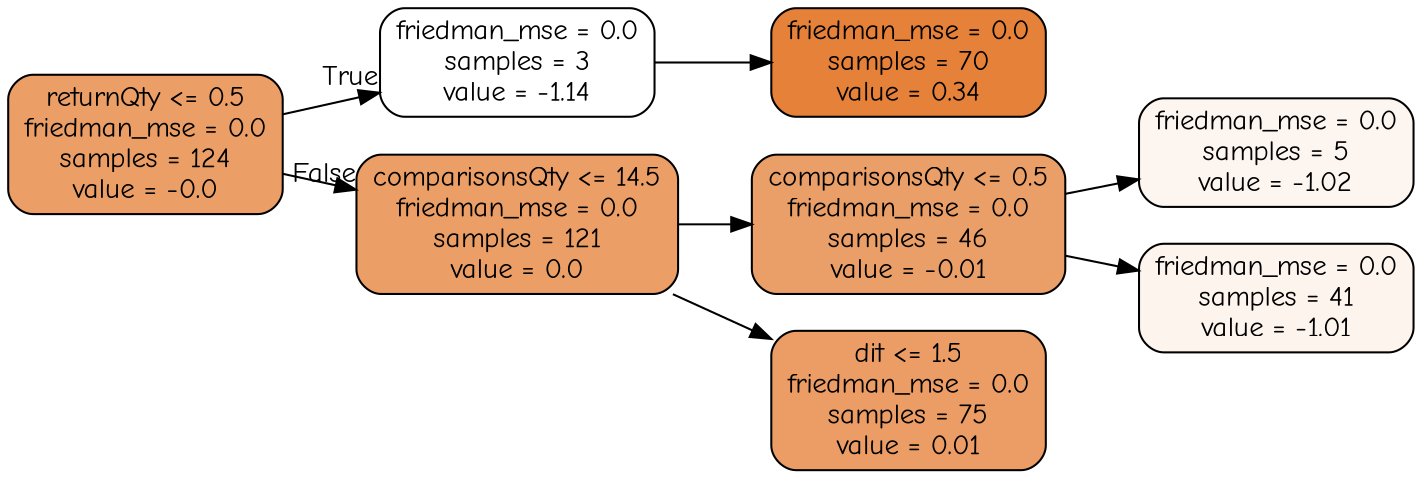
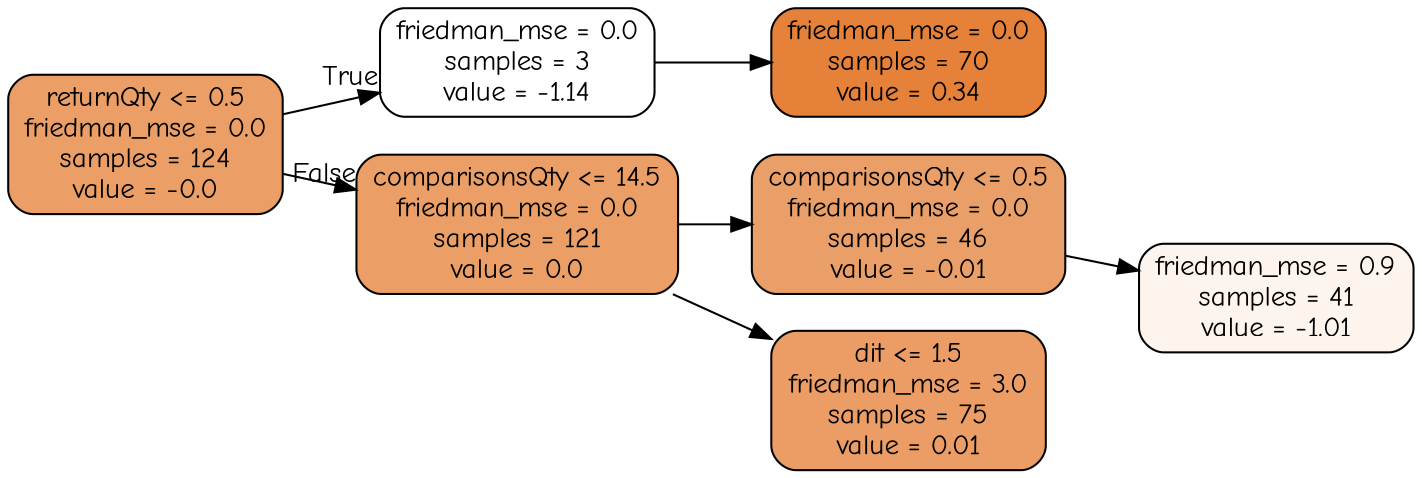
(1276, 153) -> none
(1276, 298) -> (1276, 298)
(909, 401) -> (909, 401)
